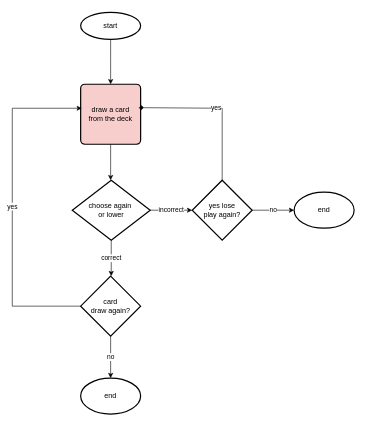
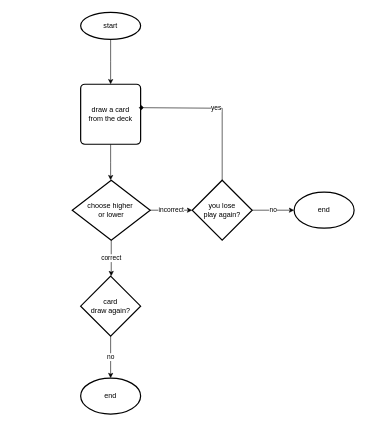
(111, 114) -> (111, 114)
(12, 207) -> none
(111, 210) -> (111, 210)
(222, 210) -> (222, 210)
